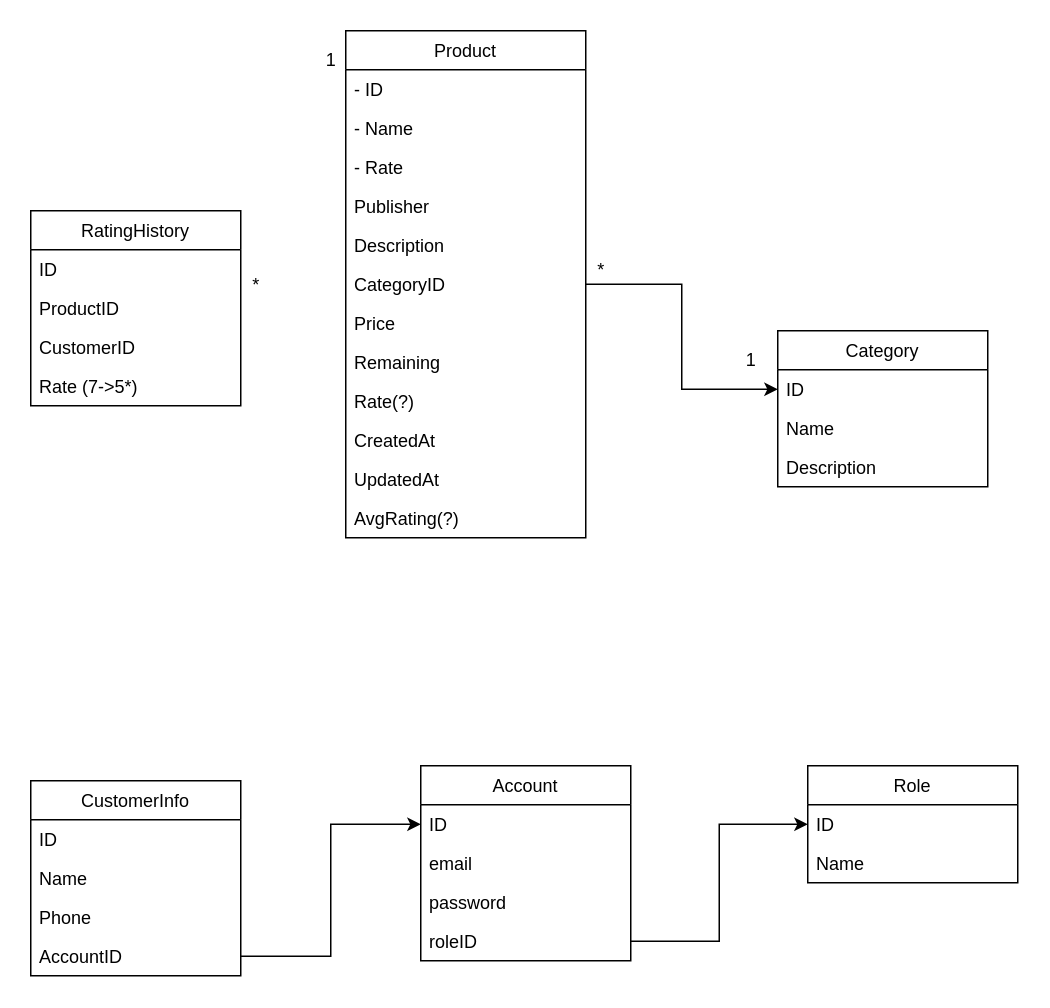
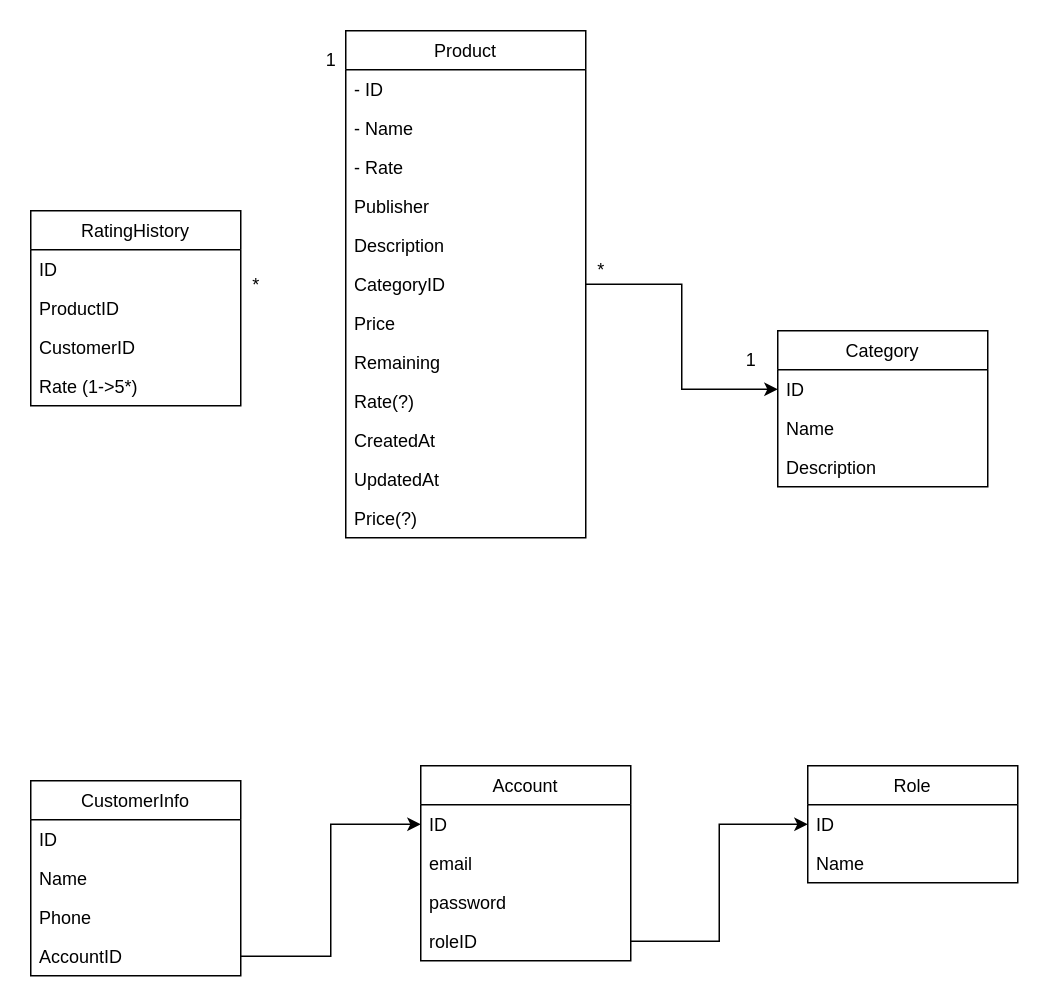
(97, 387) -> (97, 387)
(412, 519) -> (392, 519)
